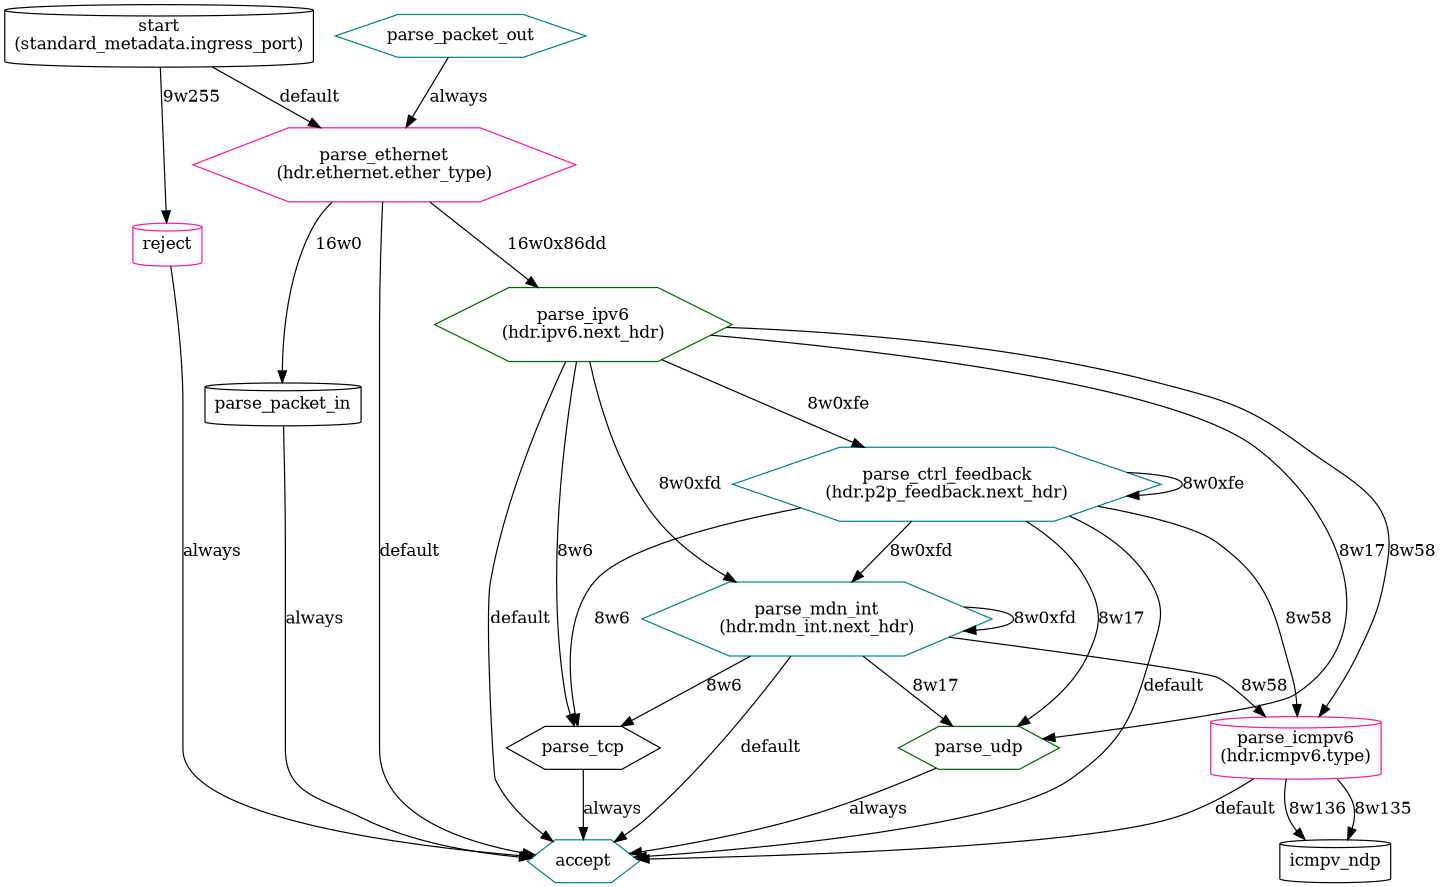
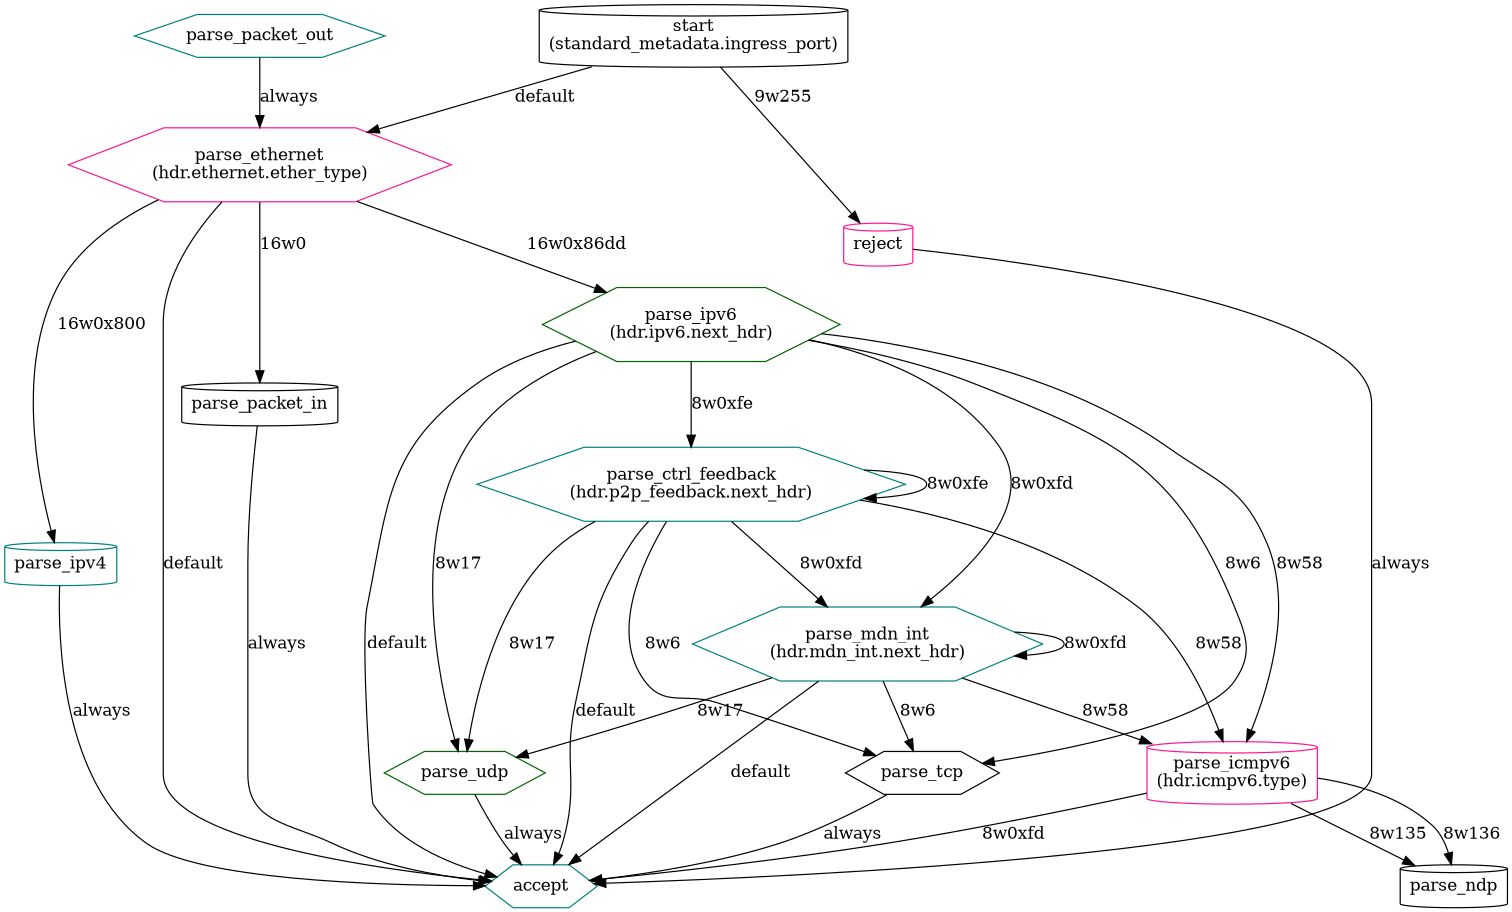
none -> (61, 564)
(1245, 809) -> (1014, 834)
(1335, 861) -> (1454, 886)
